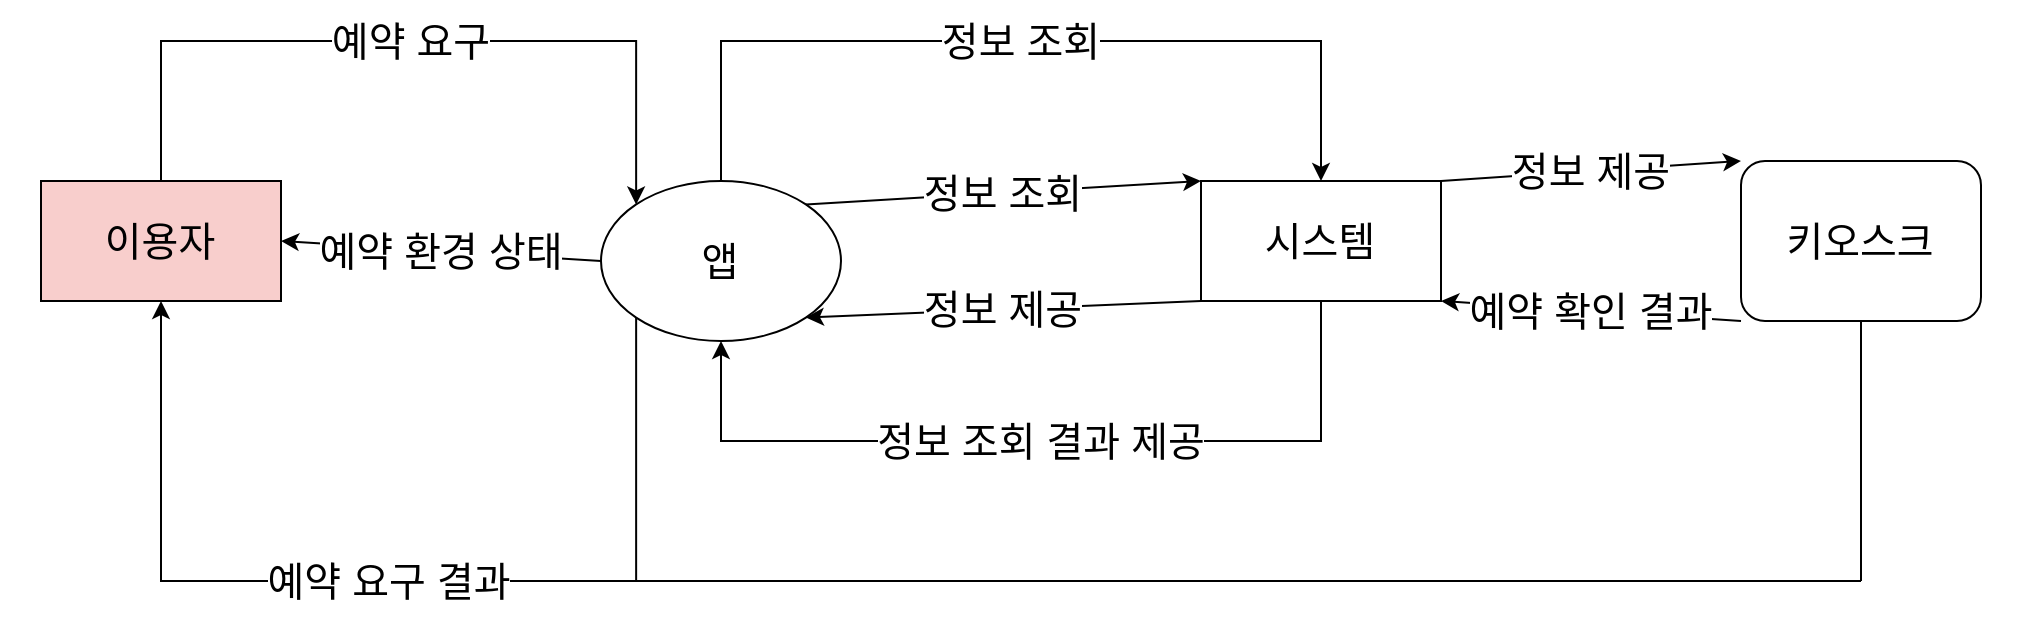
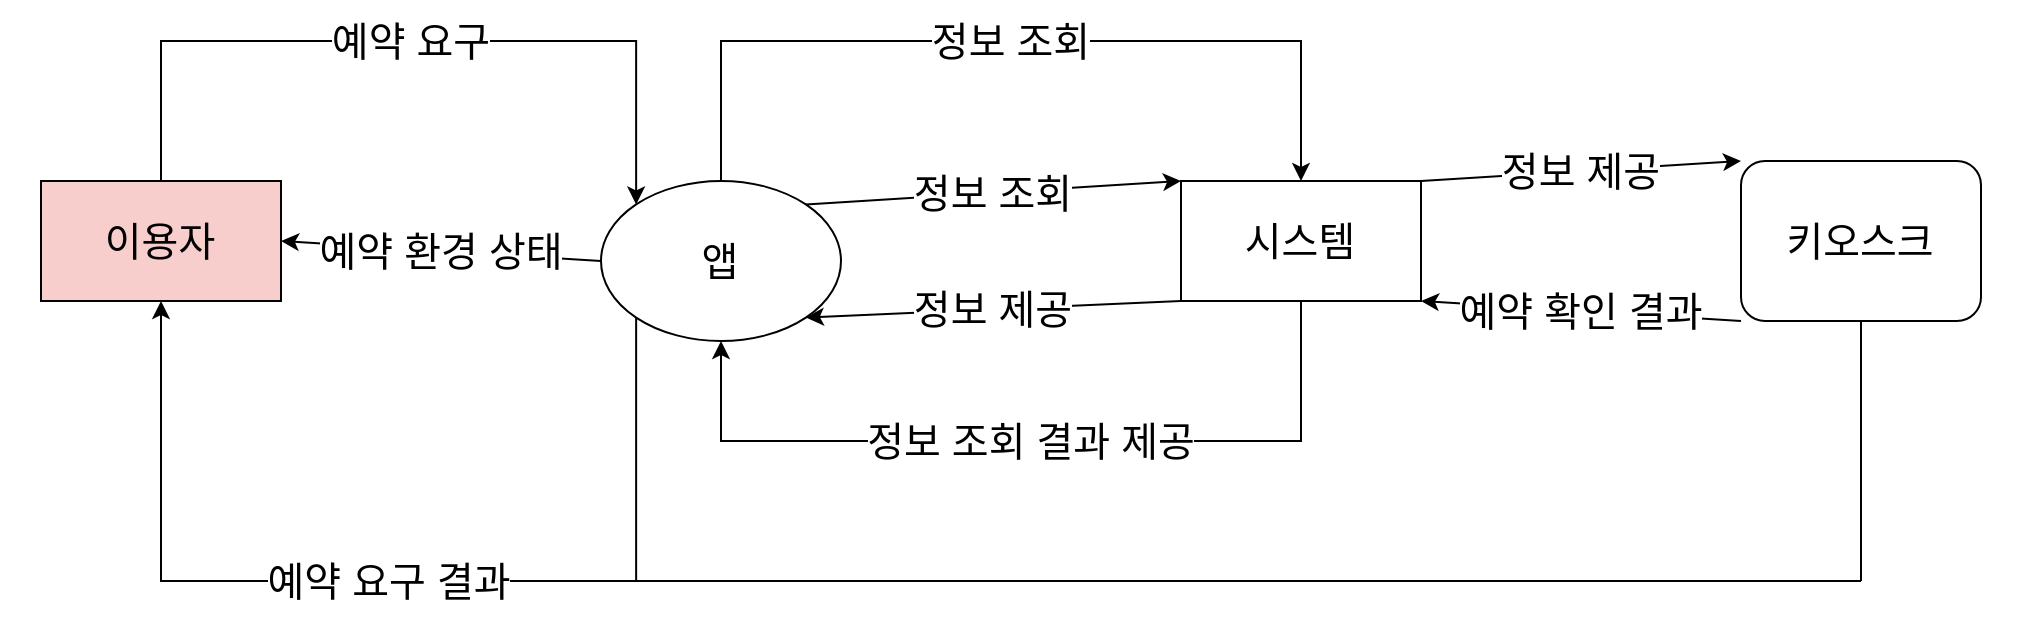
(1321, 241) -> (1301, 241)
